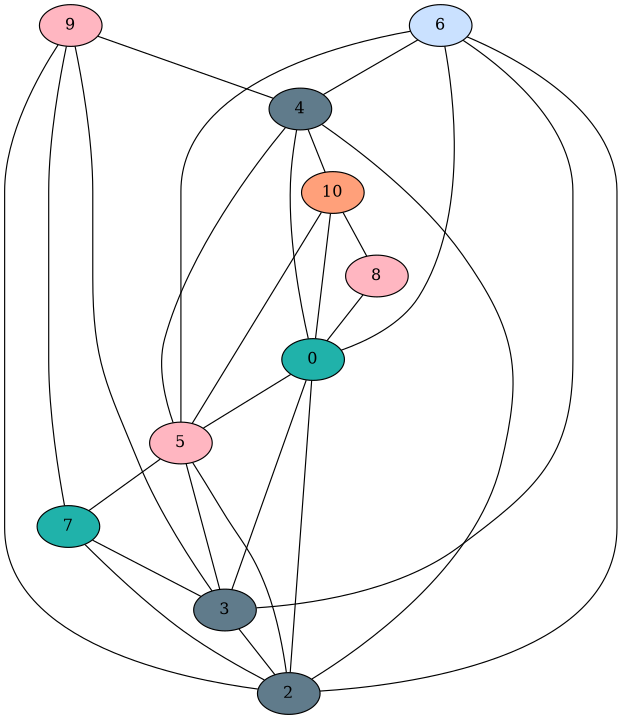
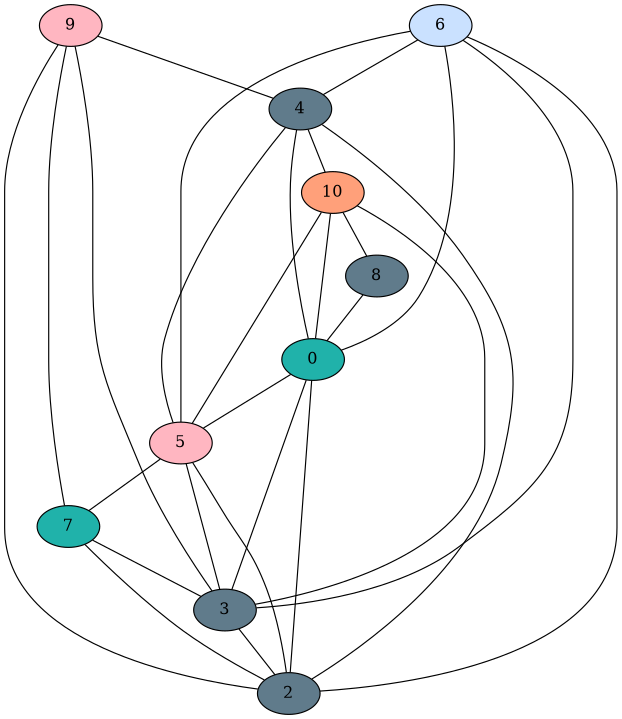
(377, 276) -> (377, 276)
none -> (484, 448)
